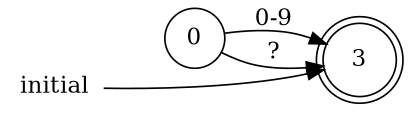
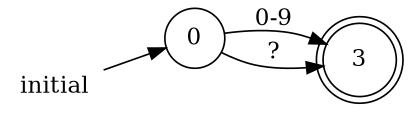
(206, 86) -> (127, 62)
